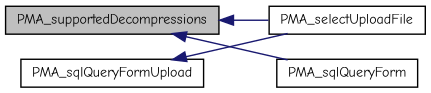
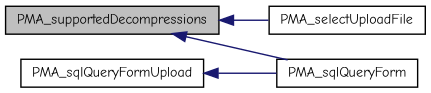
(249, 42) -> (247, 73)
